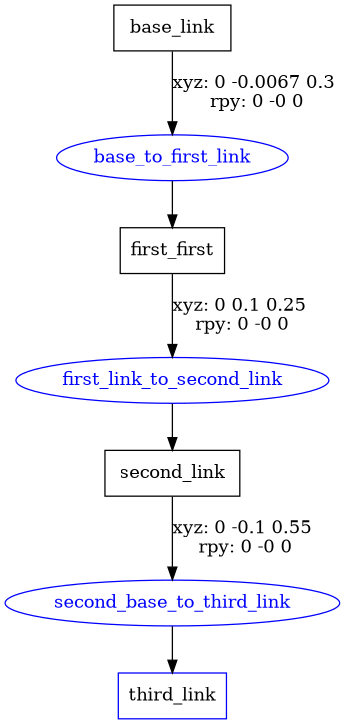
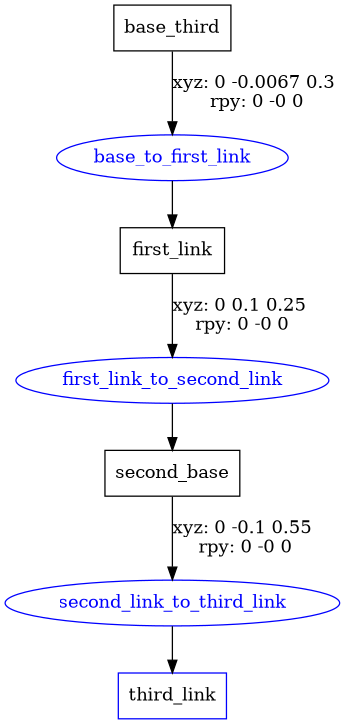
(172, 28) -> (172, 28)
(172, 251) -> (172, 251)
(172, 473) -> (172, 473)
(172, 603) -> (172, 603)
